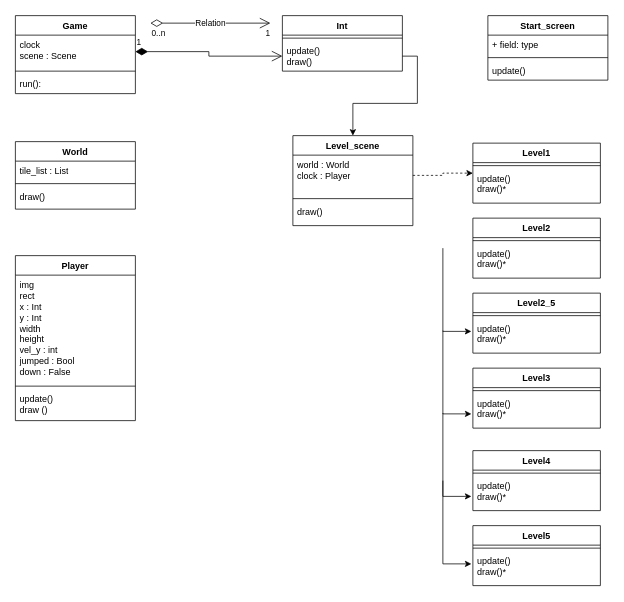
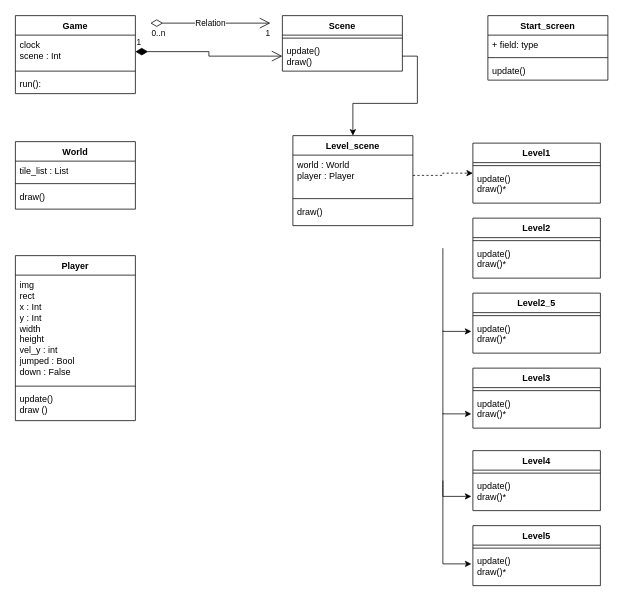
(342, 26) -> (342, 26)
(49, 51) -> (44, 51)
(327, 171) -> (329, 171)
